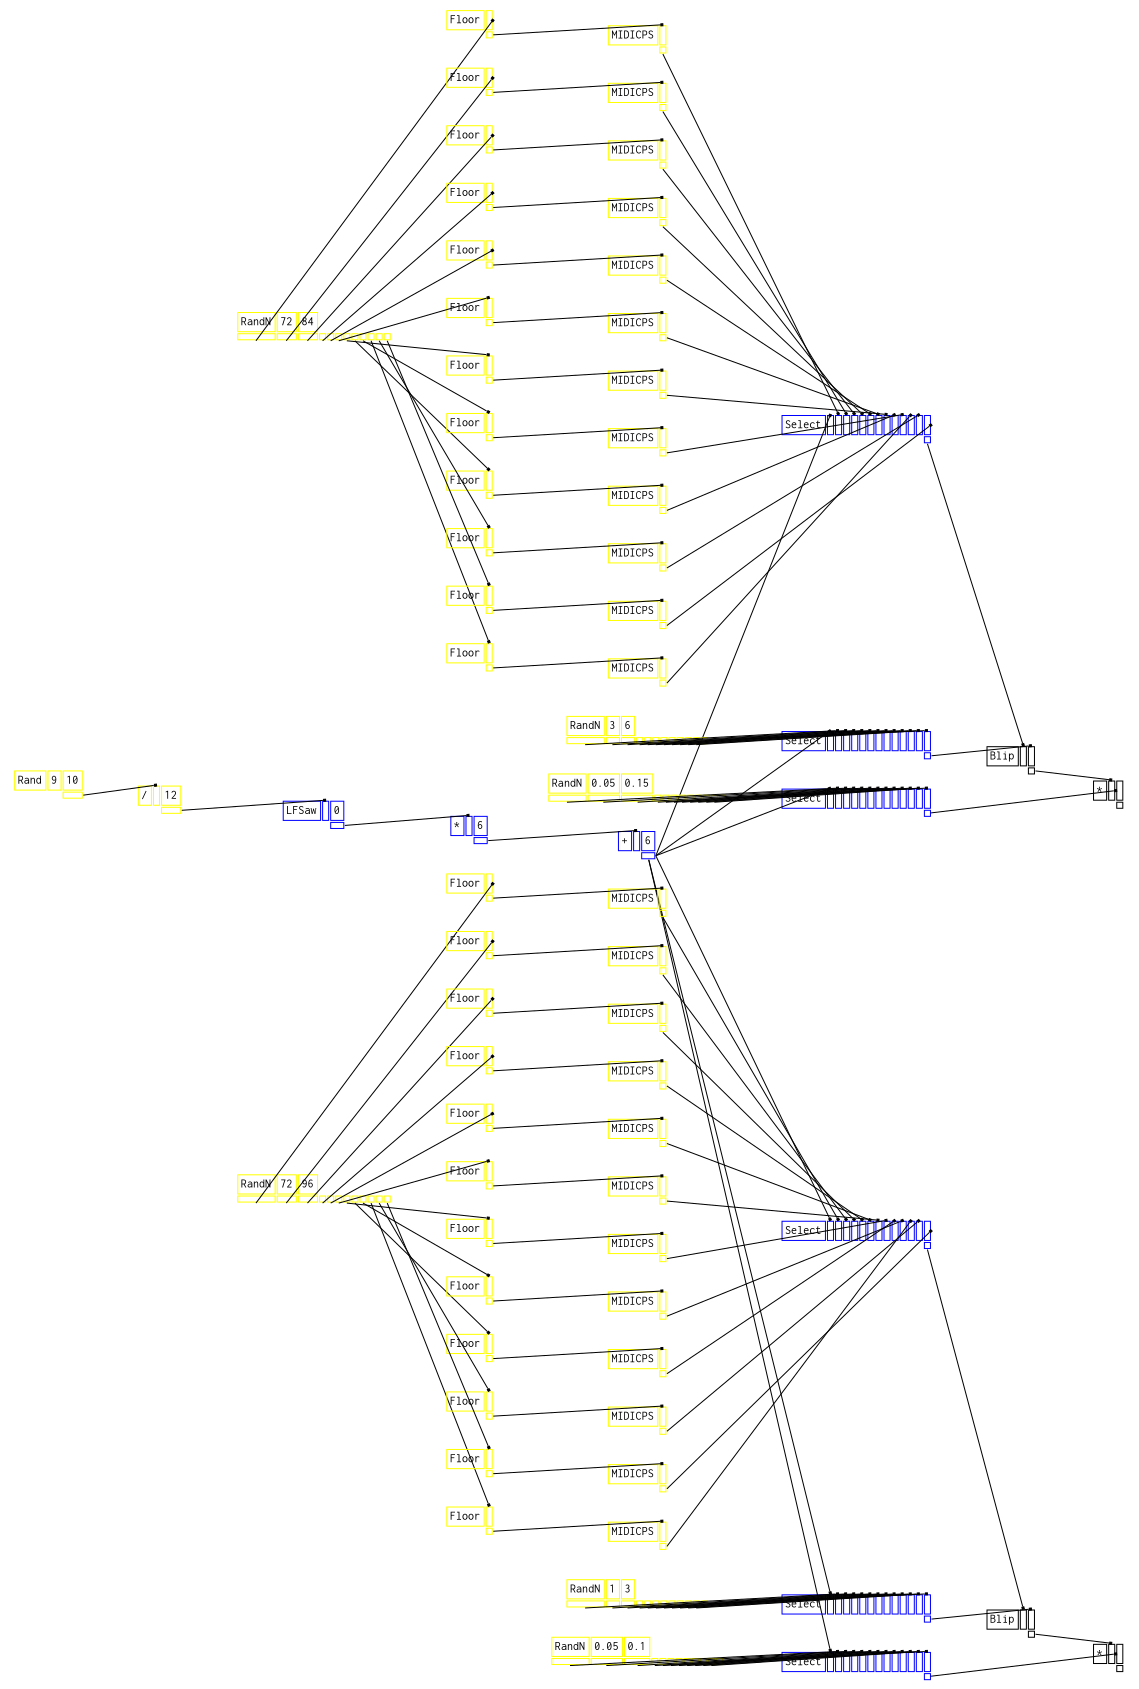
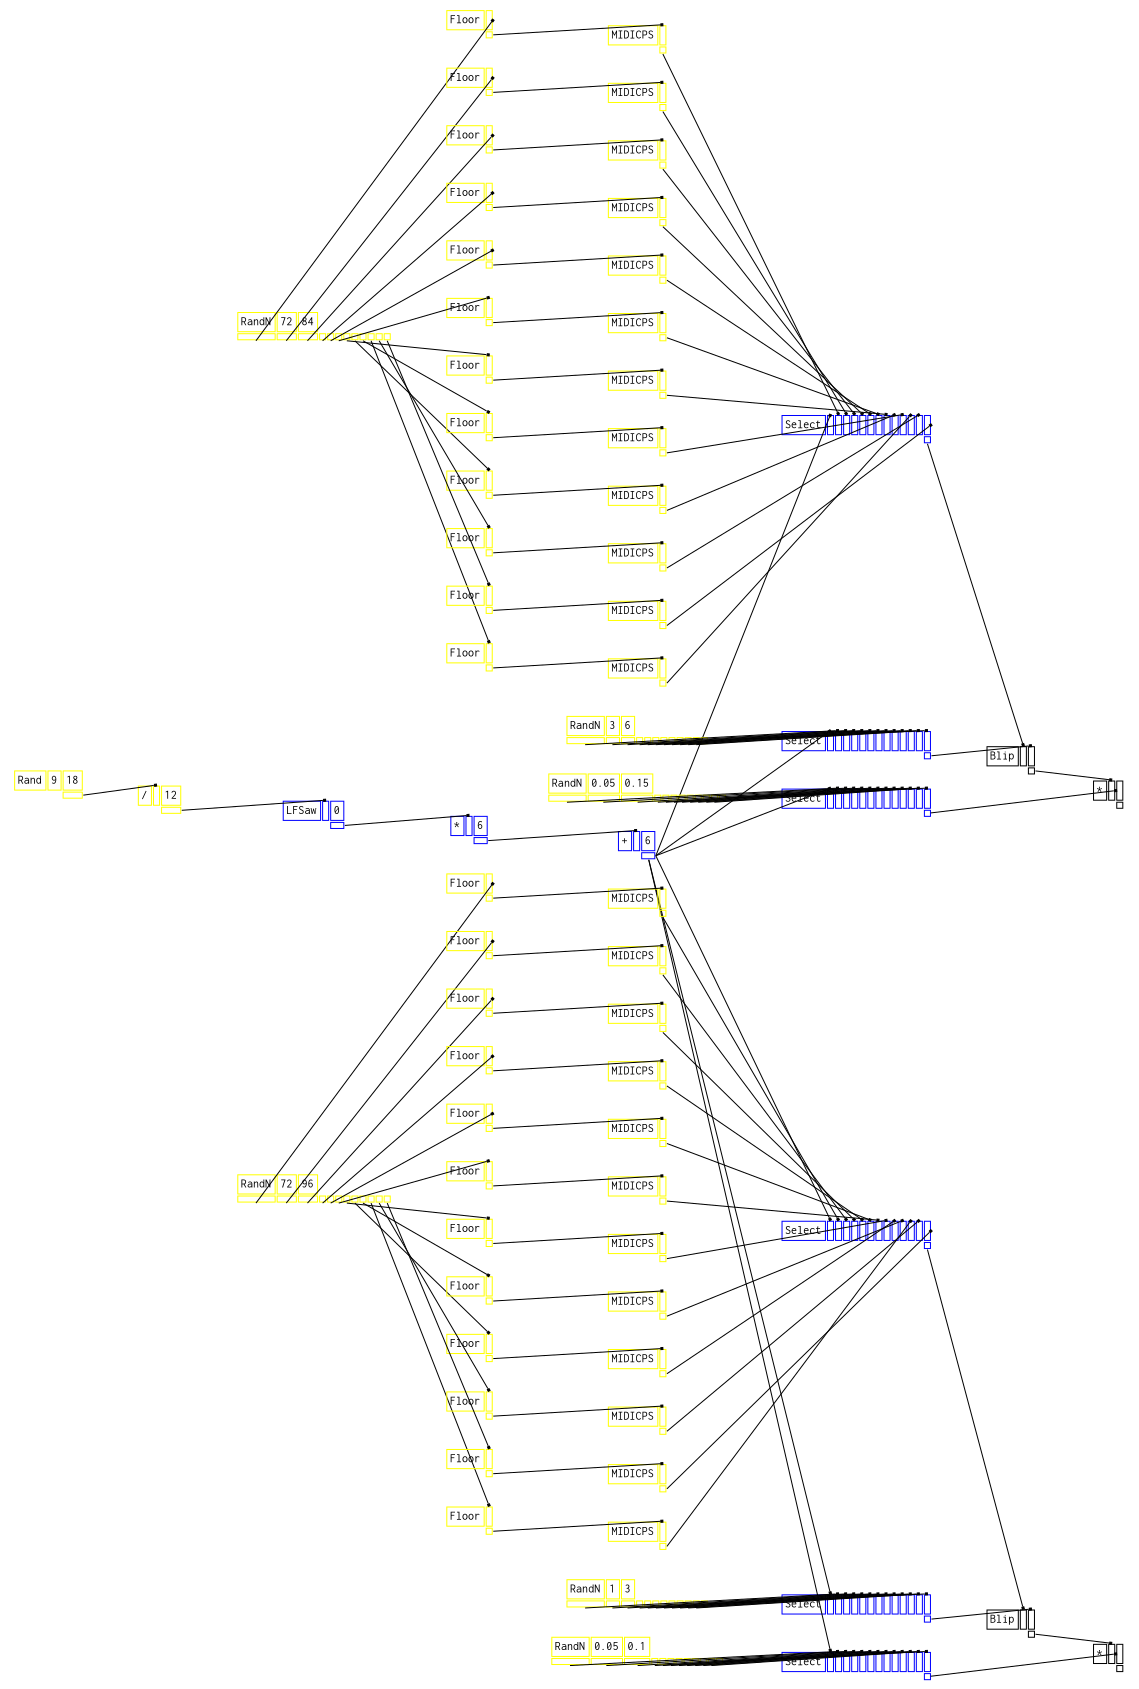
(73, 780) -> (73, 780)
